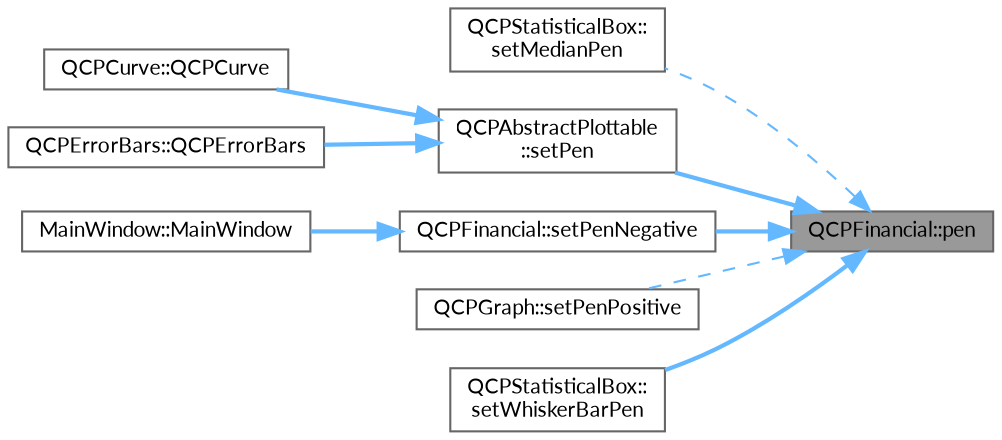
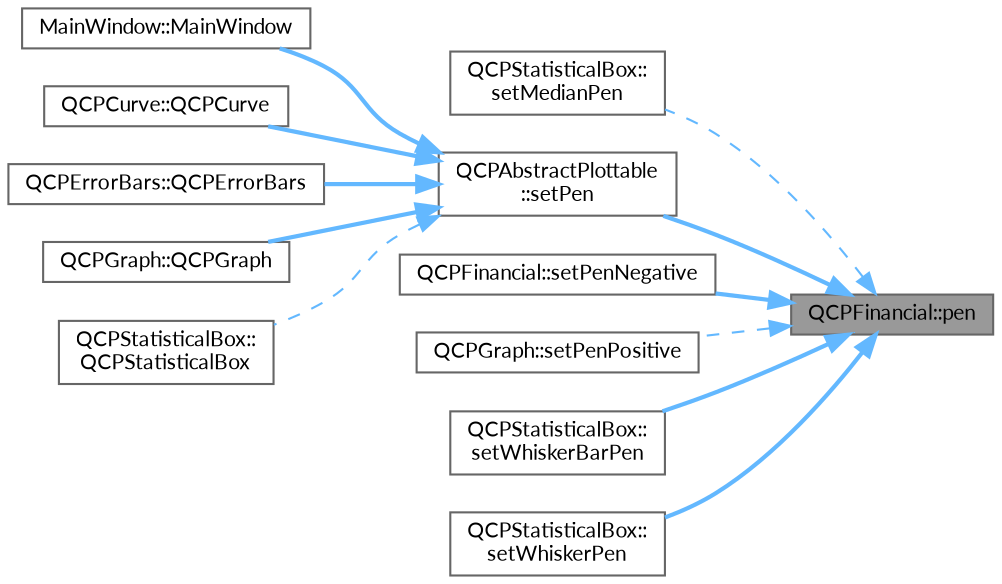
(344, 231) -> (354, 90)
none -> (166, 262)
none -> (166, 352)
none -> (558, 544)
